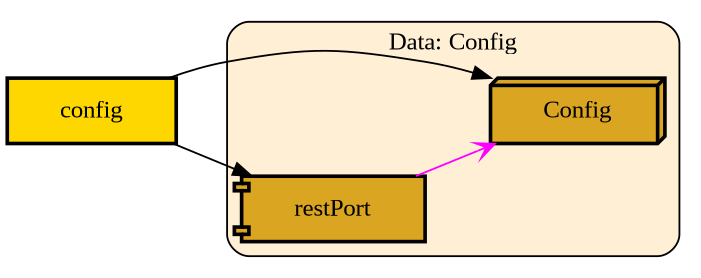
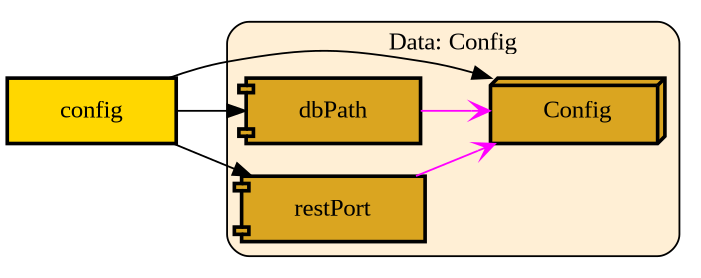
none -> (333, 111)
